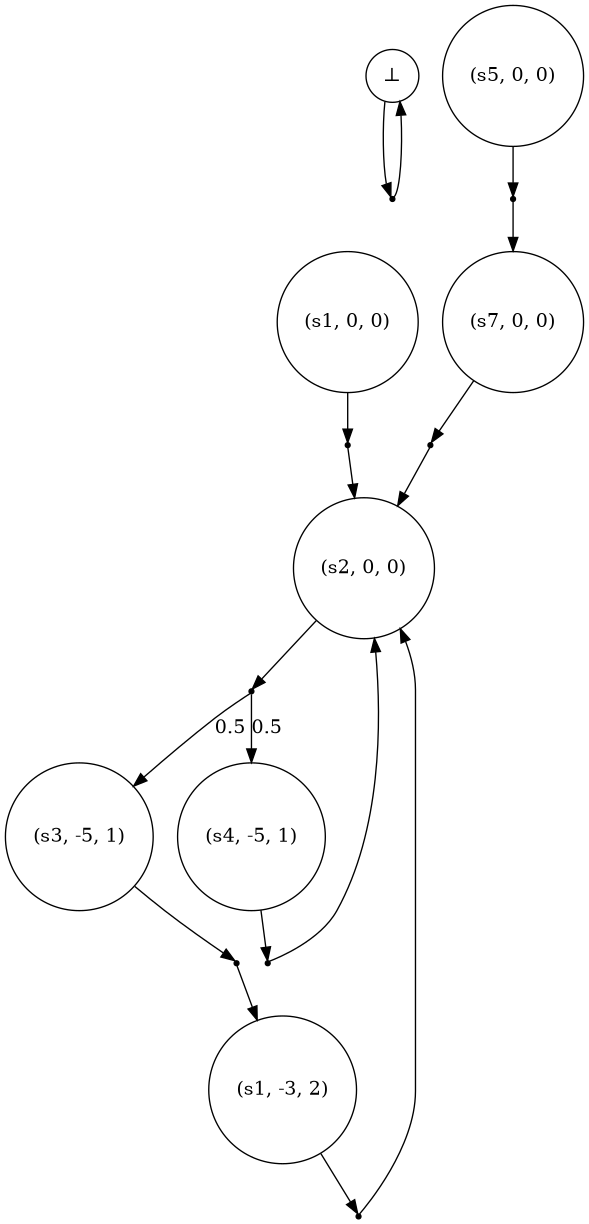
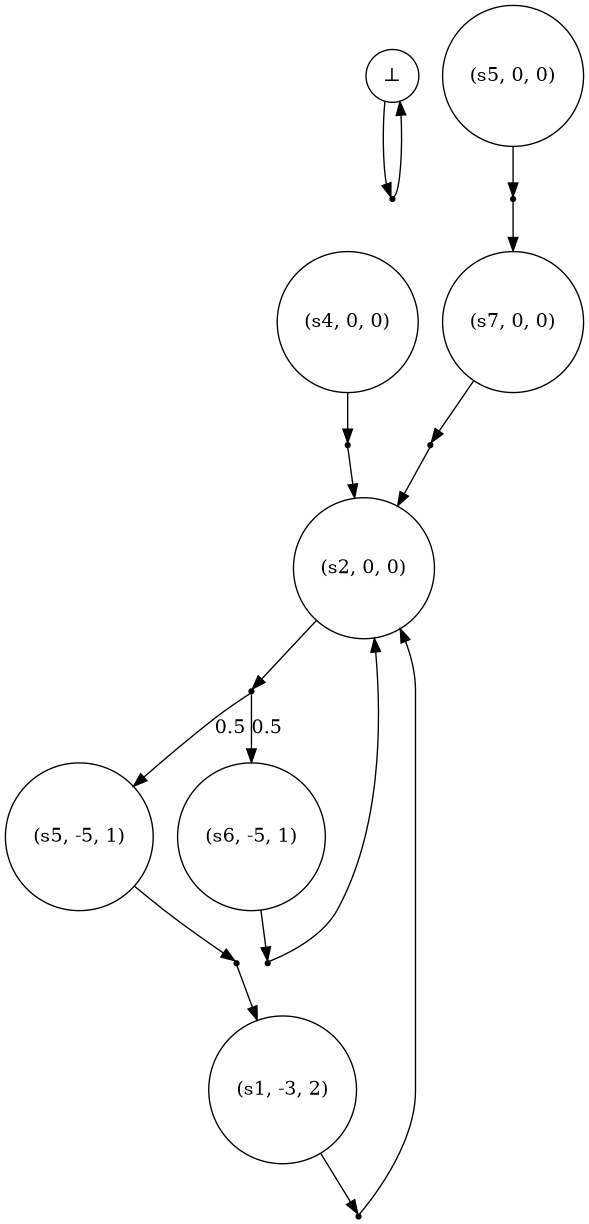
(348, 322) -> (348, 322)
(79, 837) -> (79, 837)
(251, 837) -> (251, 837)
